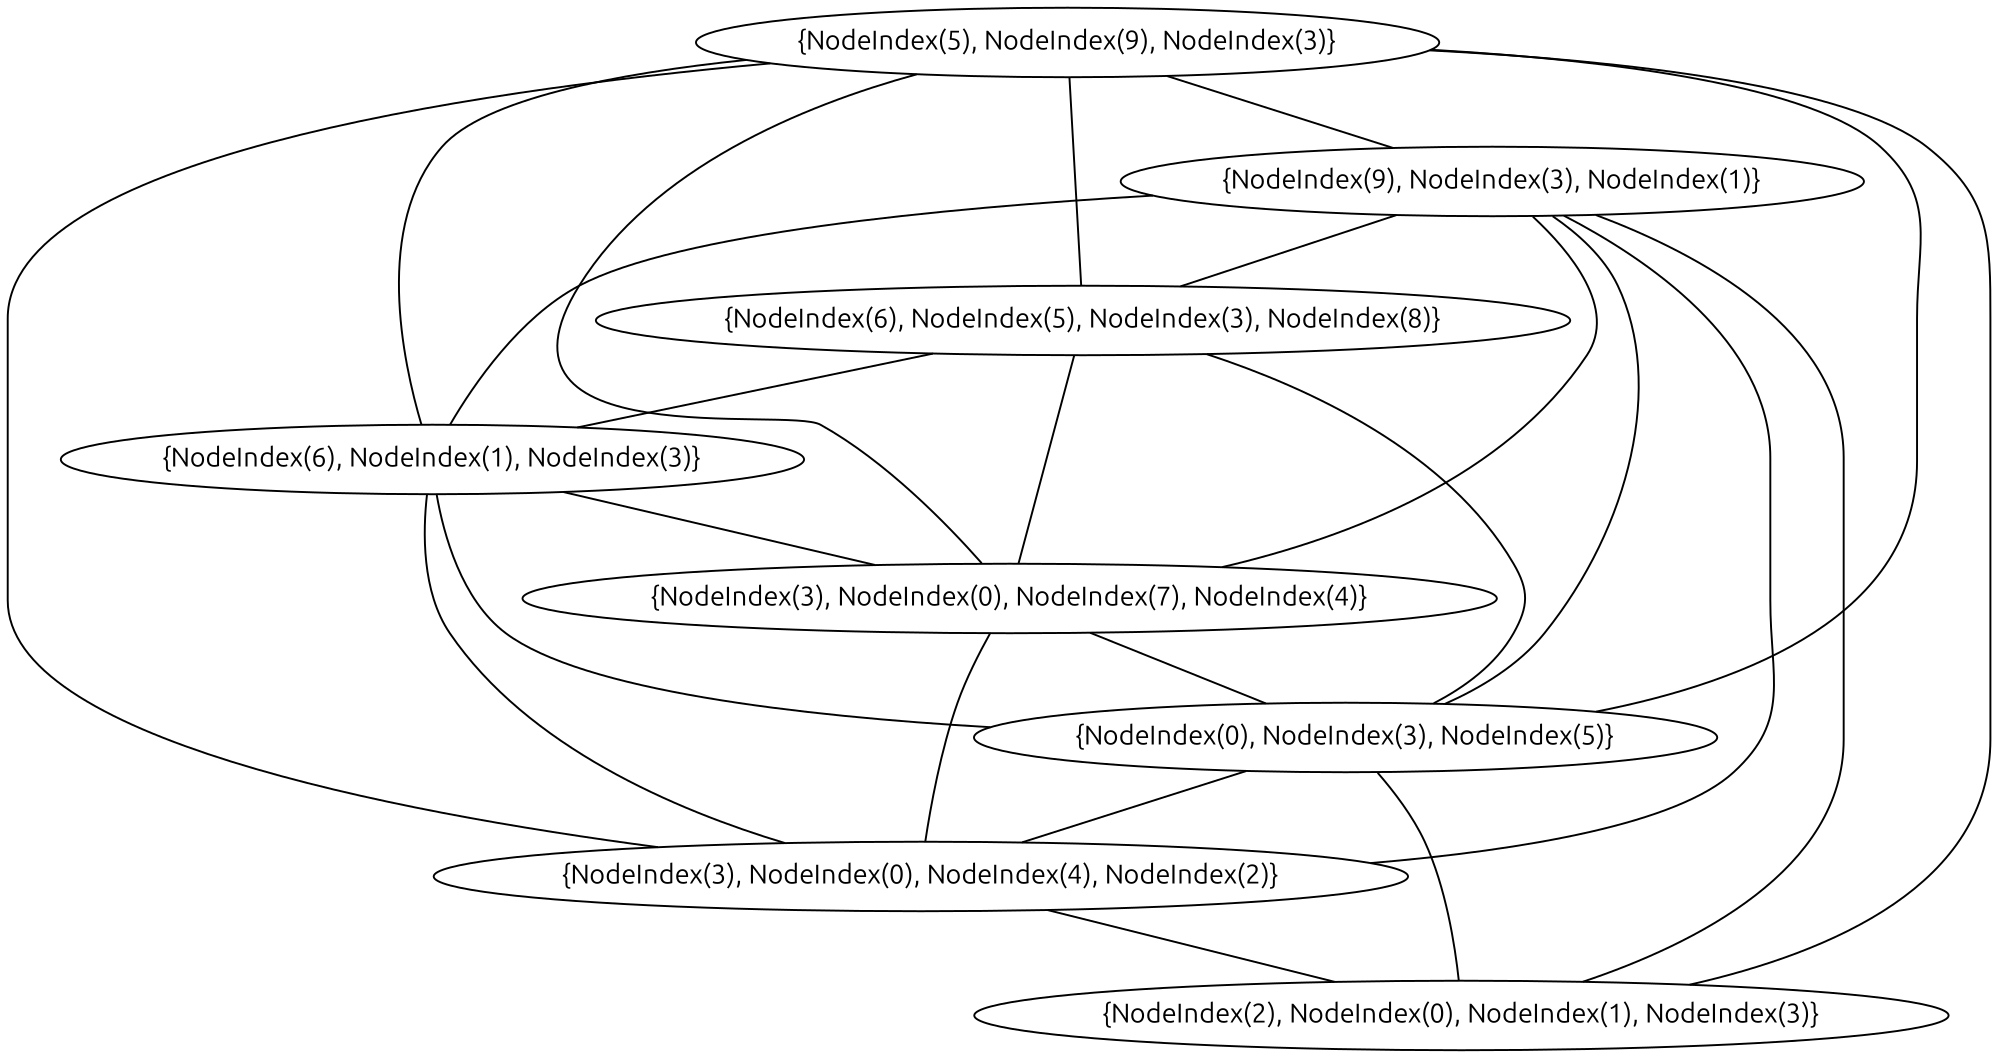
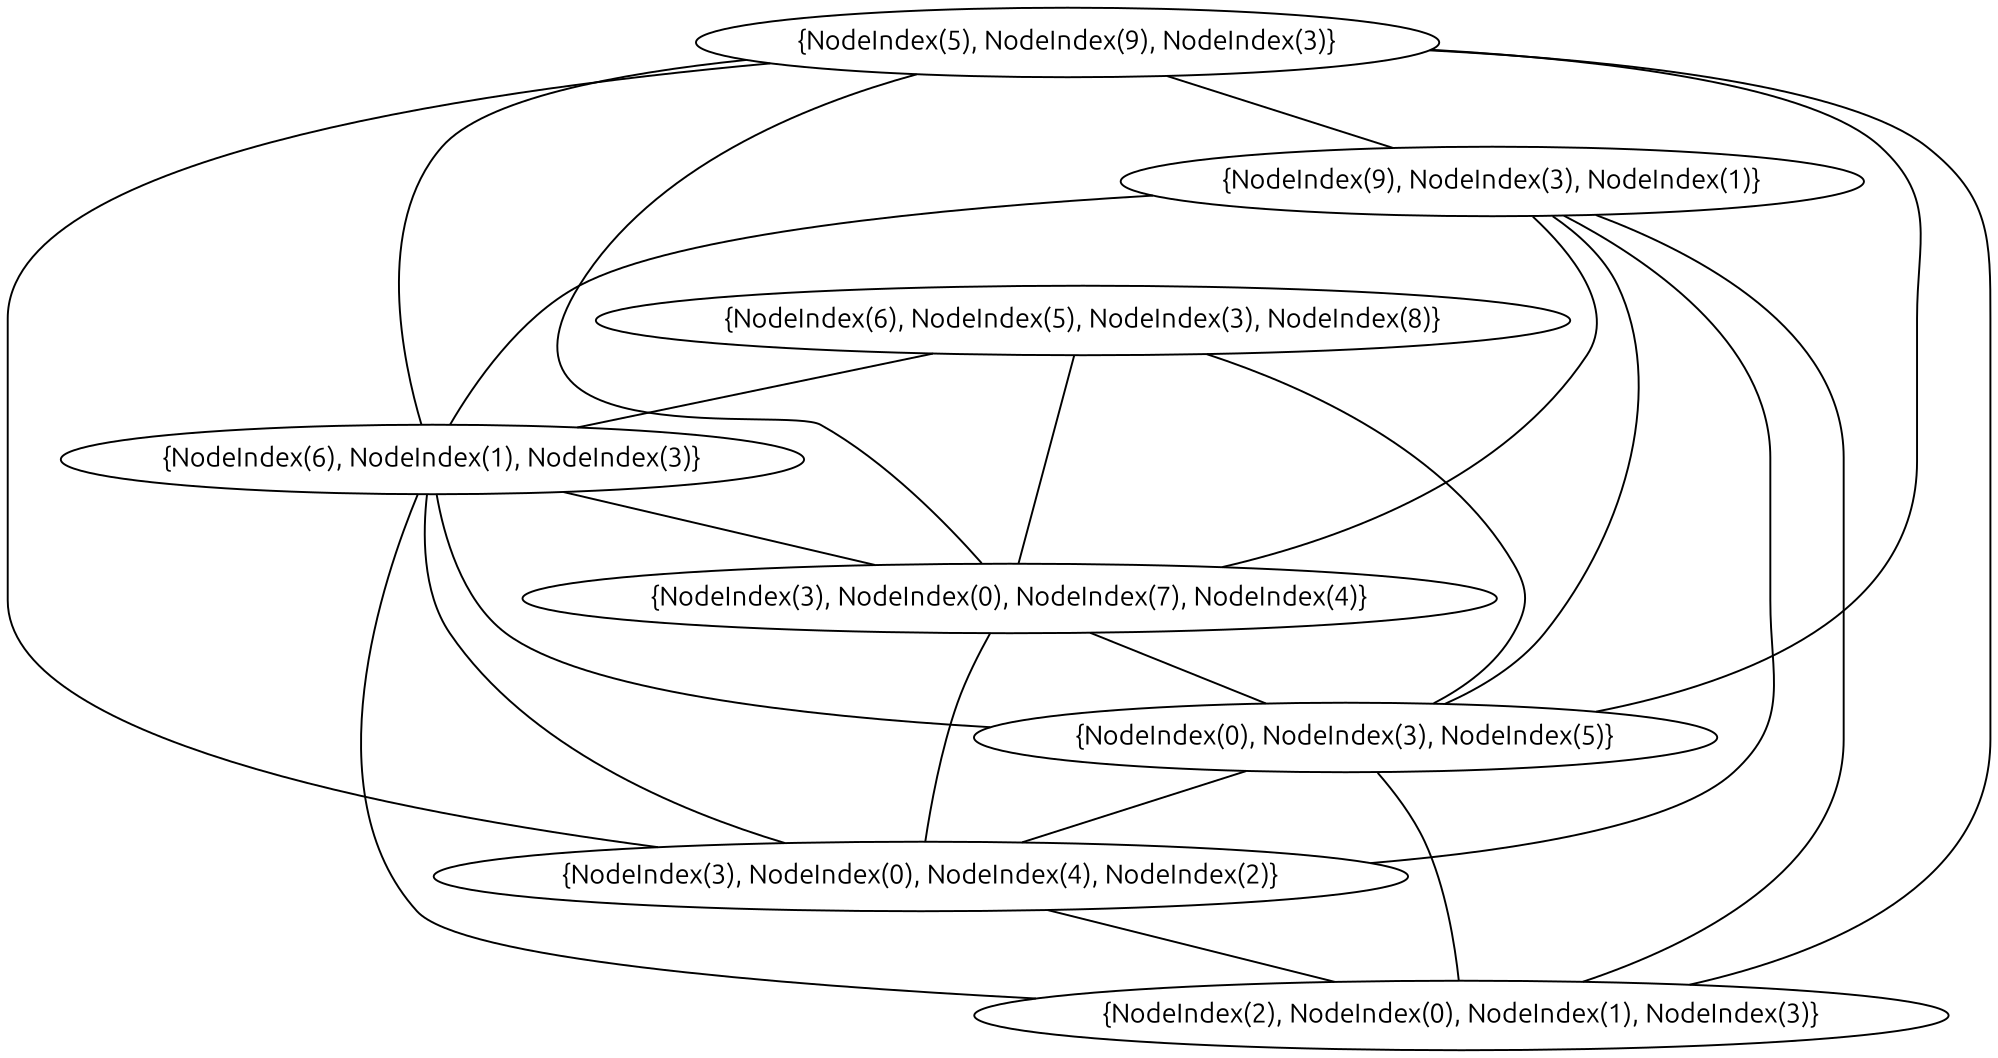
(1075, 181) -> none
(1288, 251) -> none
none -> (506, 945)
